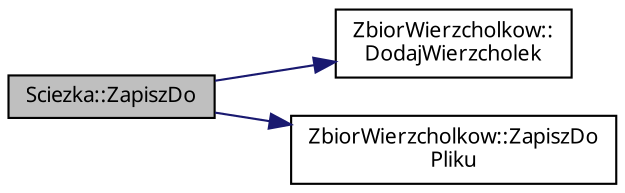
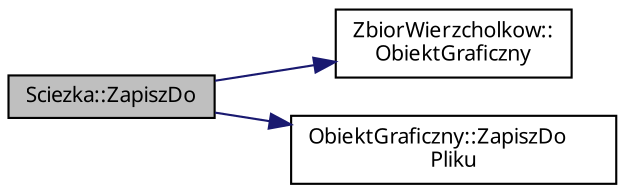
(454, 44) -> (454, 44)
(454, 150) -> (454, 150)
